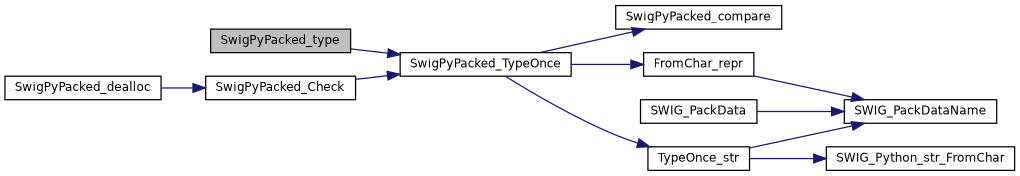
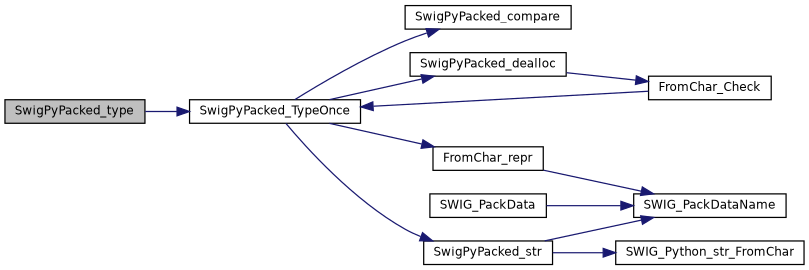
(281, 88) -> (710, 88)
none -> (376, 89)
(699, 159) -> (488, 253)
